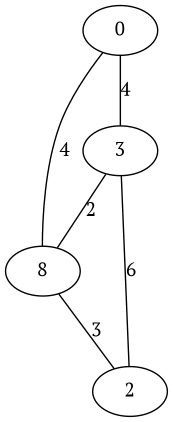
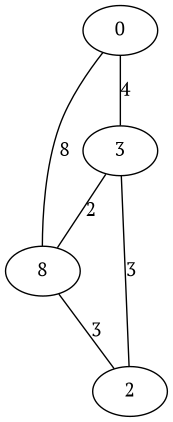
(65, 151) -> (65, 151)
(131, 271) -> (131, 271)
